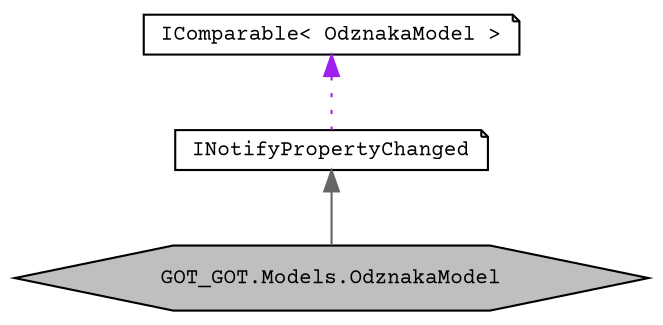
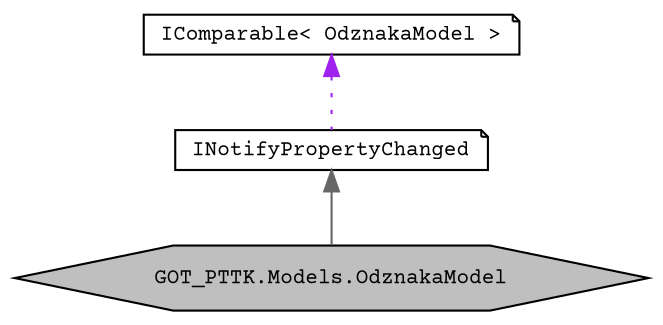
(332, 278) -> (332, 278)
